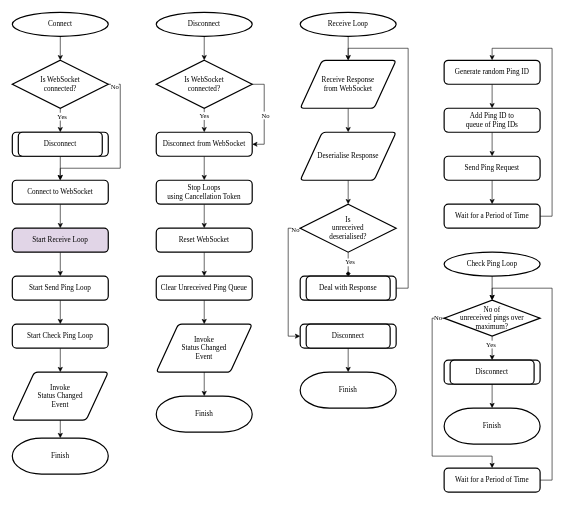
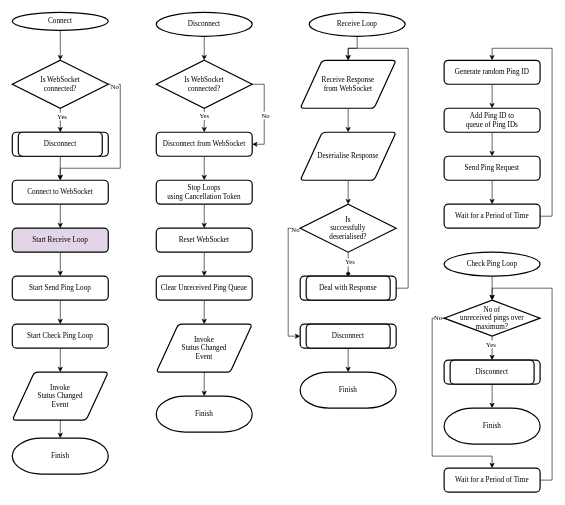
(60, 24) -> (60, 21)
(348, 24) -> (357, 24)
(348, 228) -> (348, 228)
